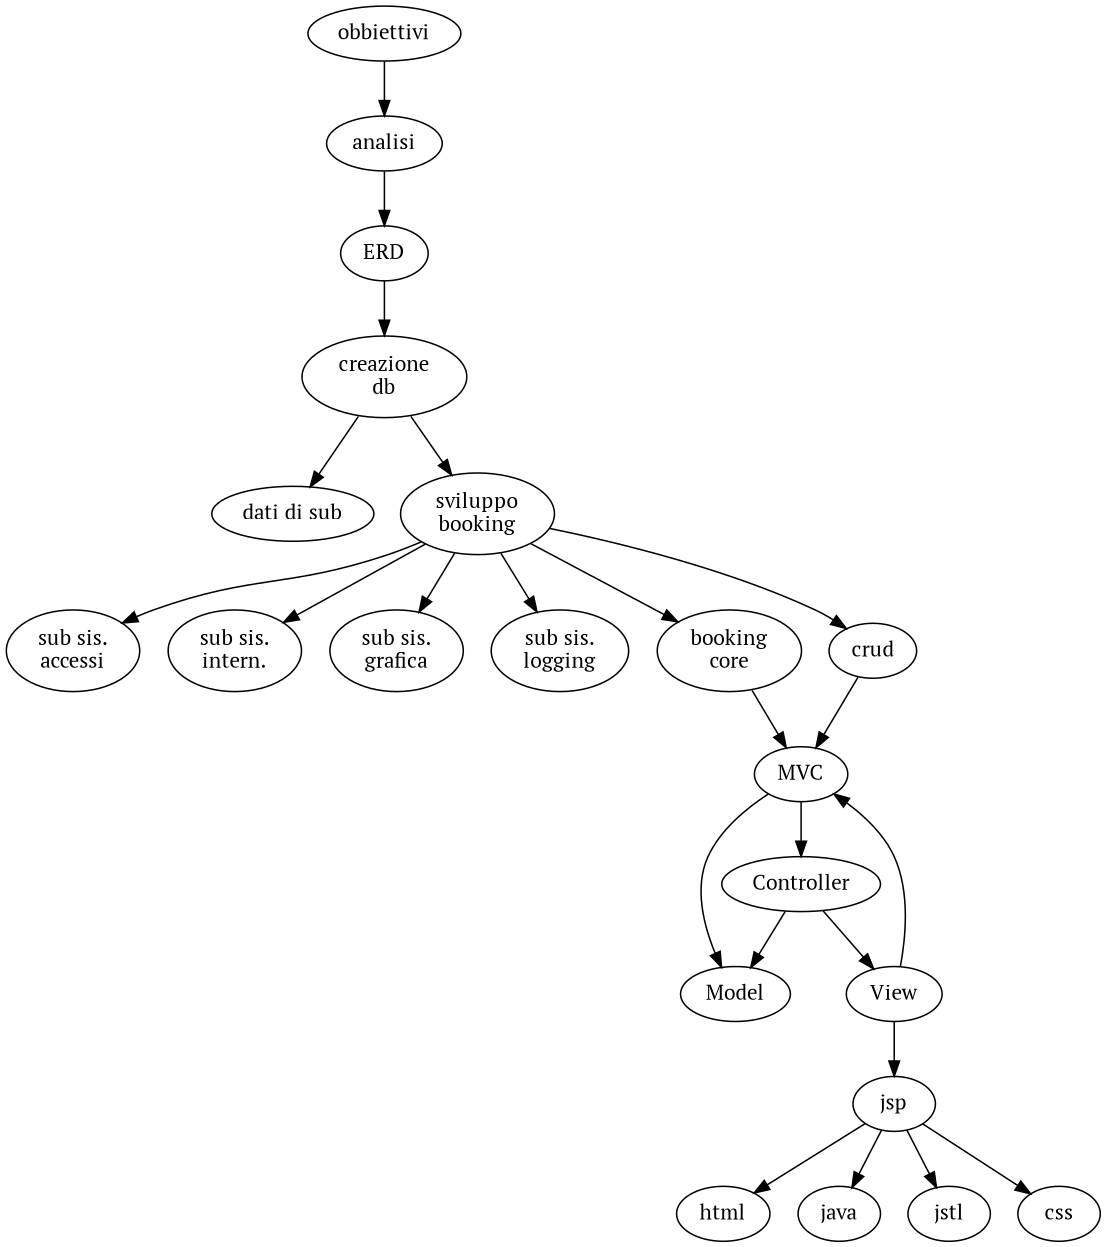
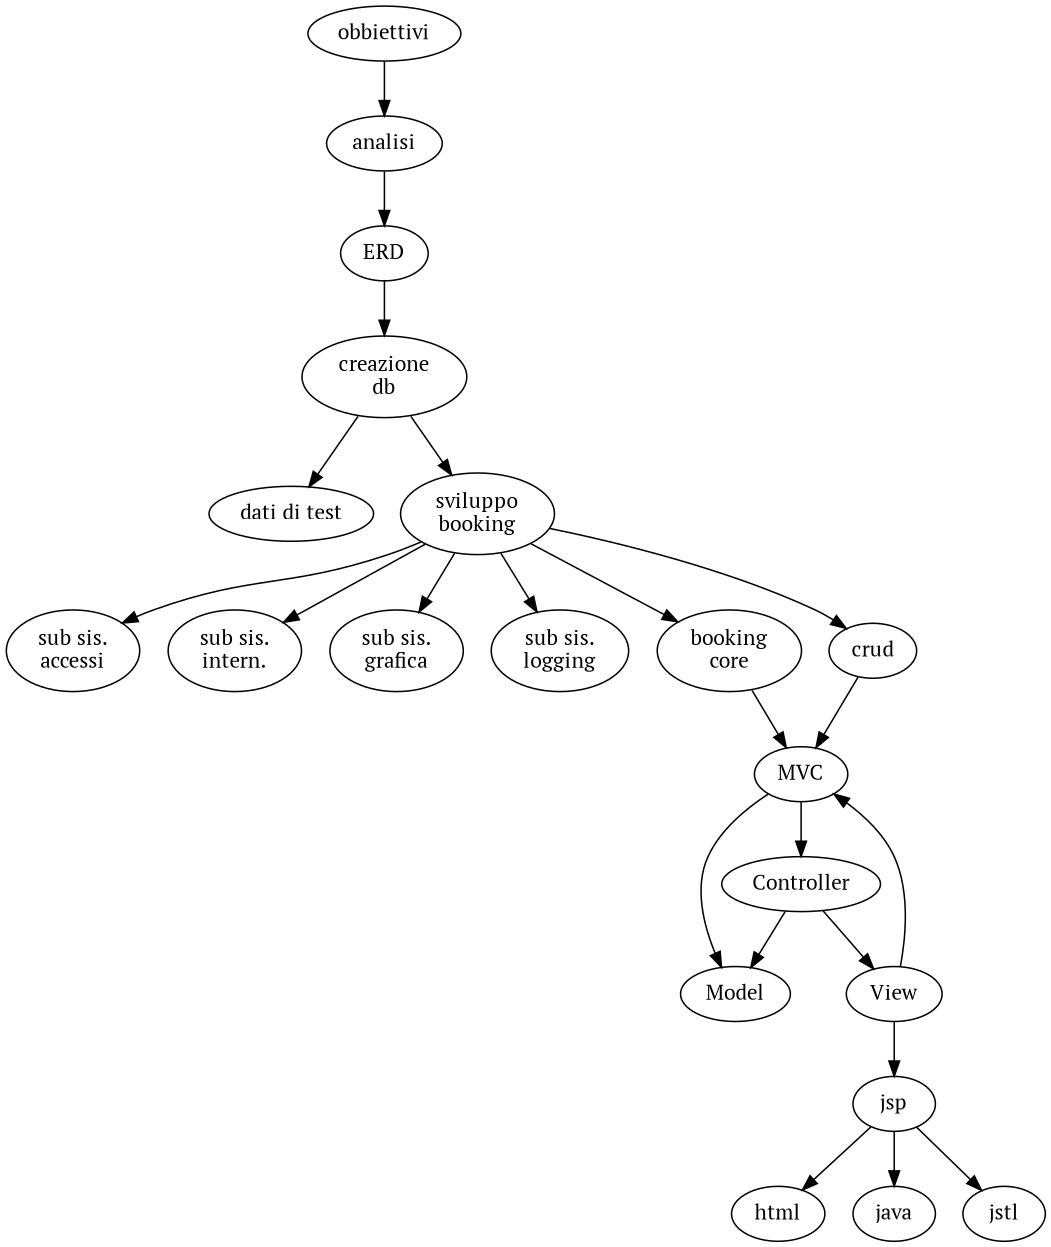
(293, 514) -> (291, 514)
(1059, 1214) -> none
